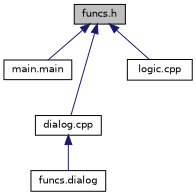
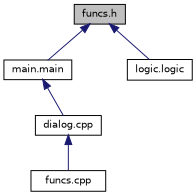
(160, 70) -> (160, 70)
(83, 75) -> (56, 102)
(68, 181) -> (68, 181)
